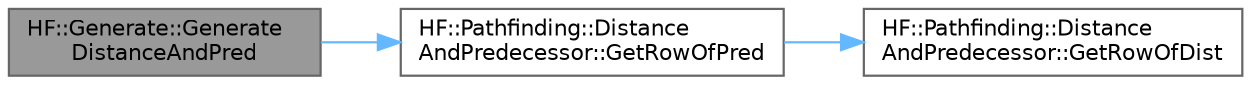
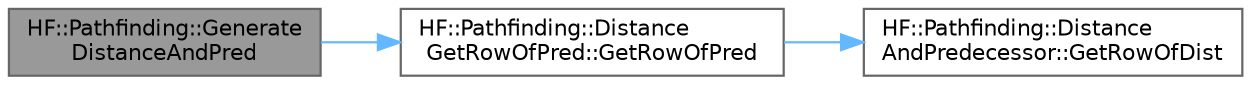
(165, 42) -> (165, 42)
(592, 42) -> (592, 42)
